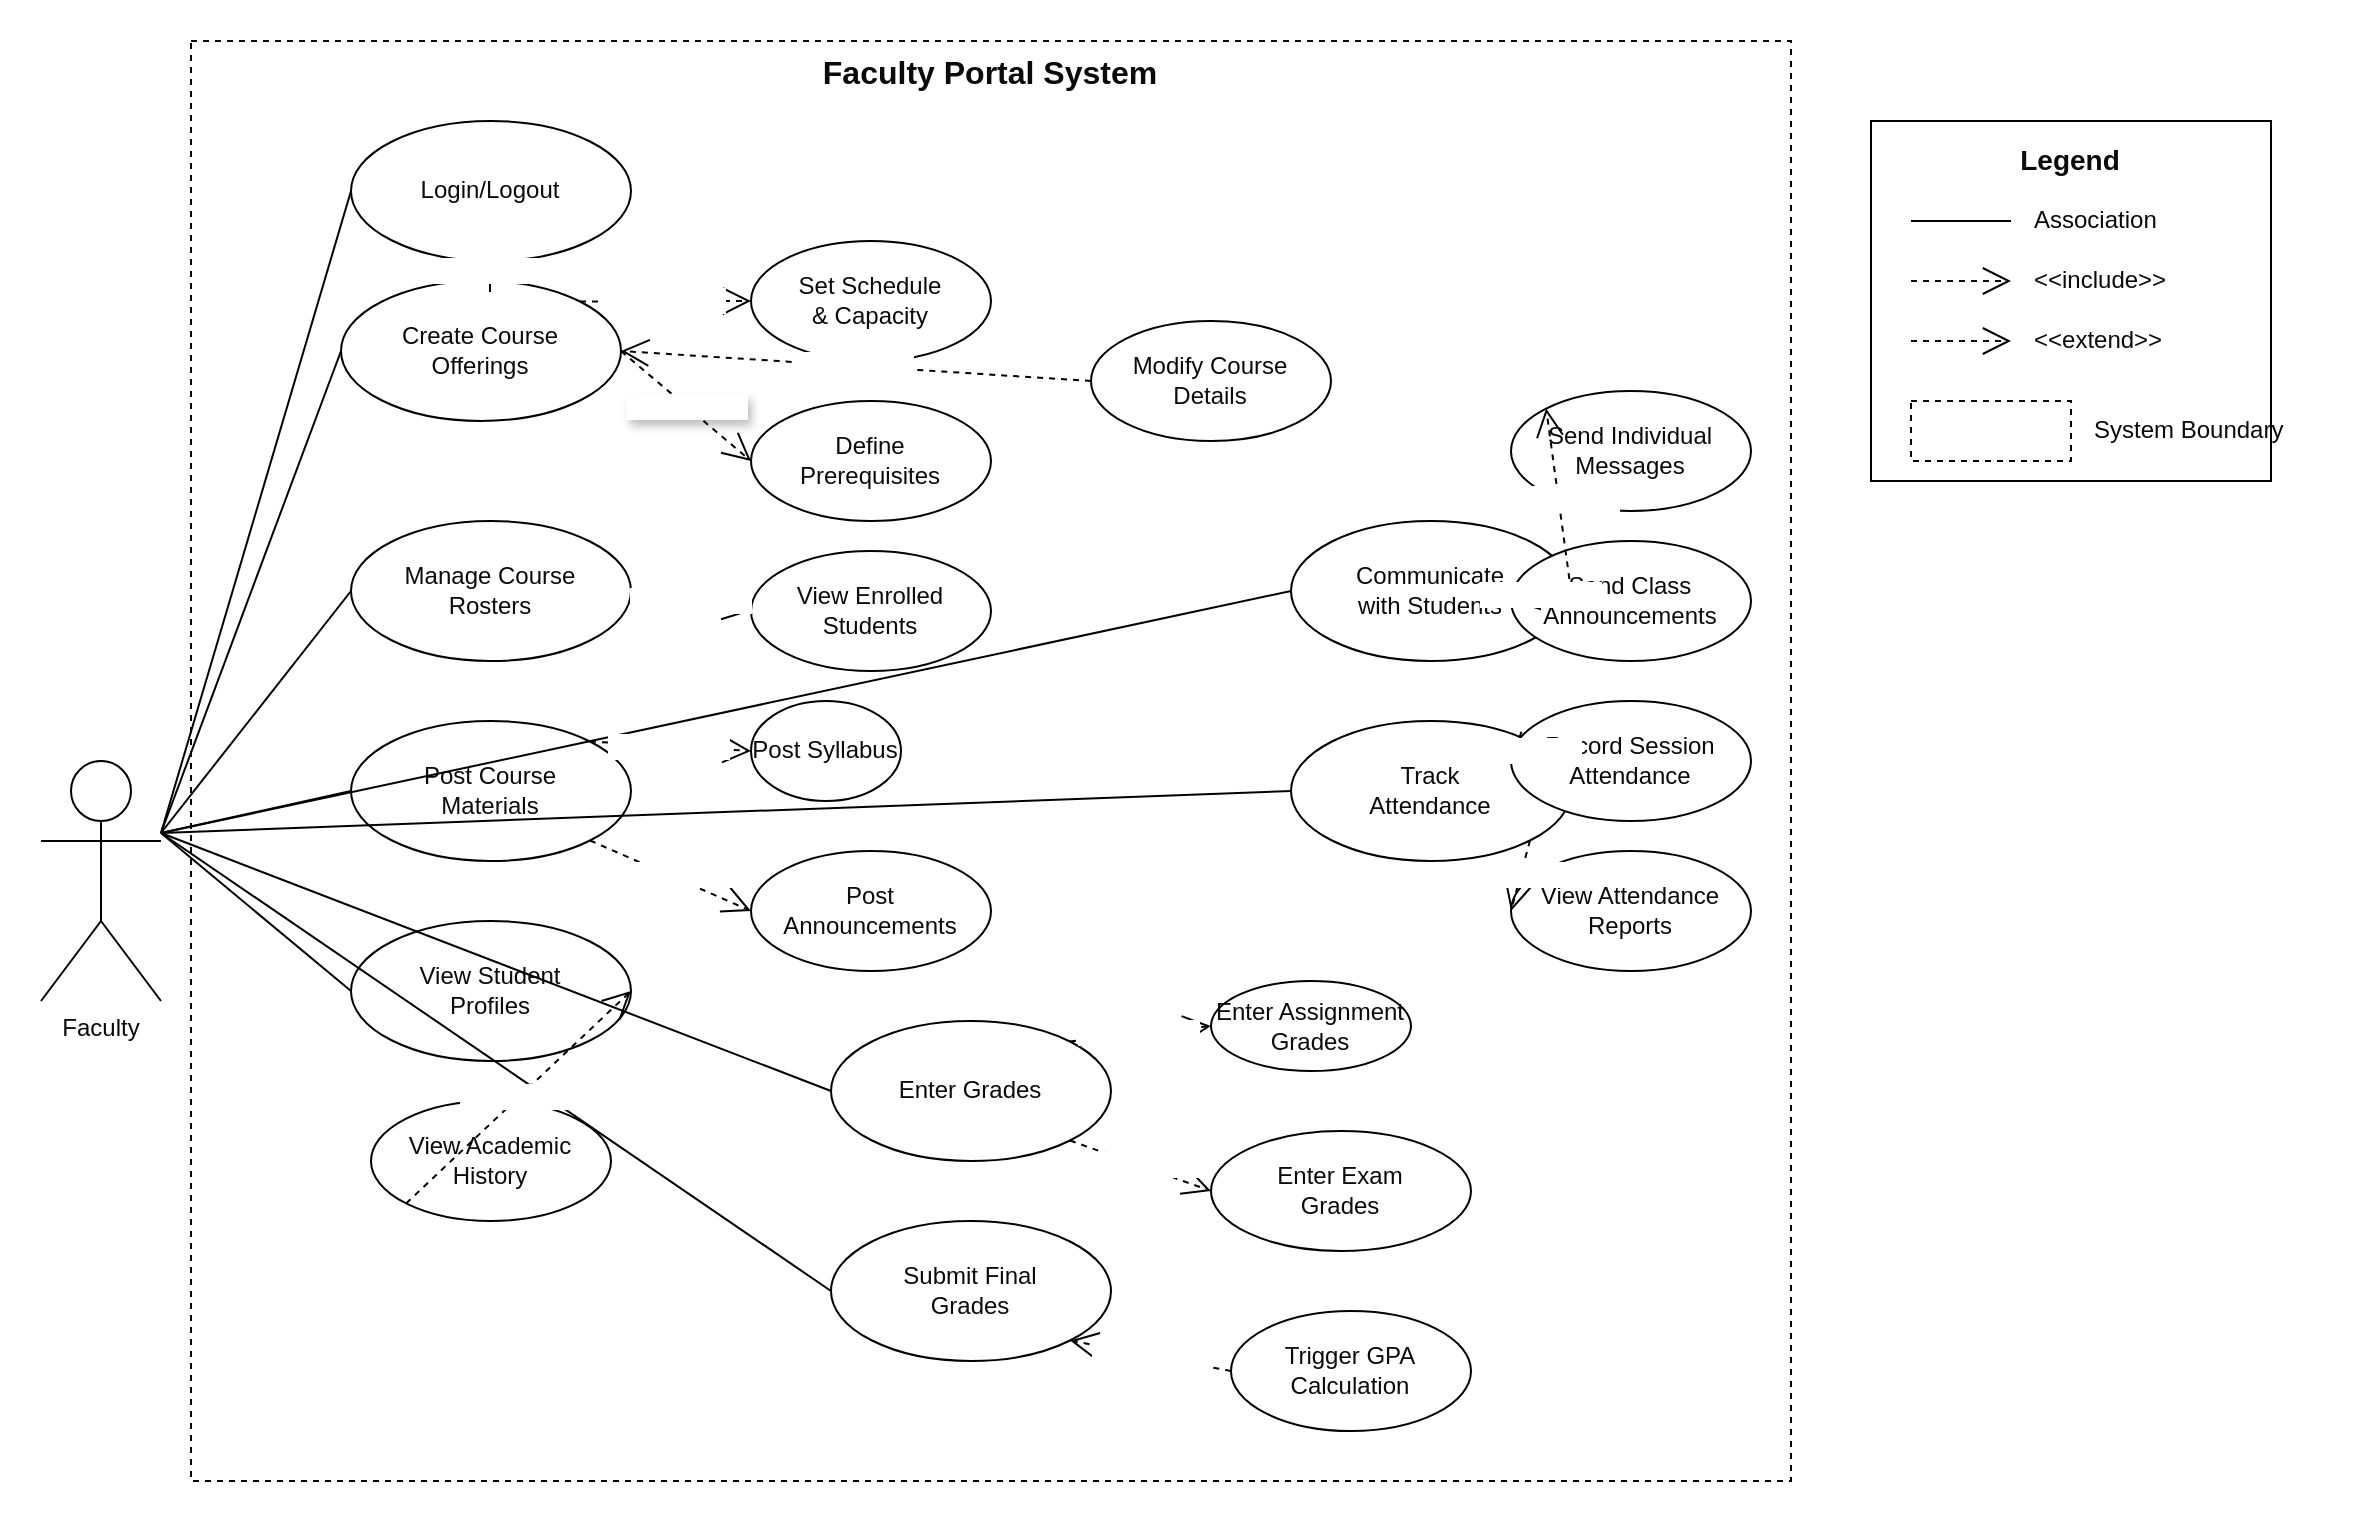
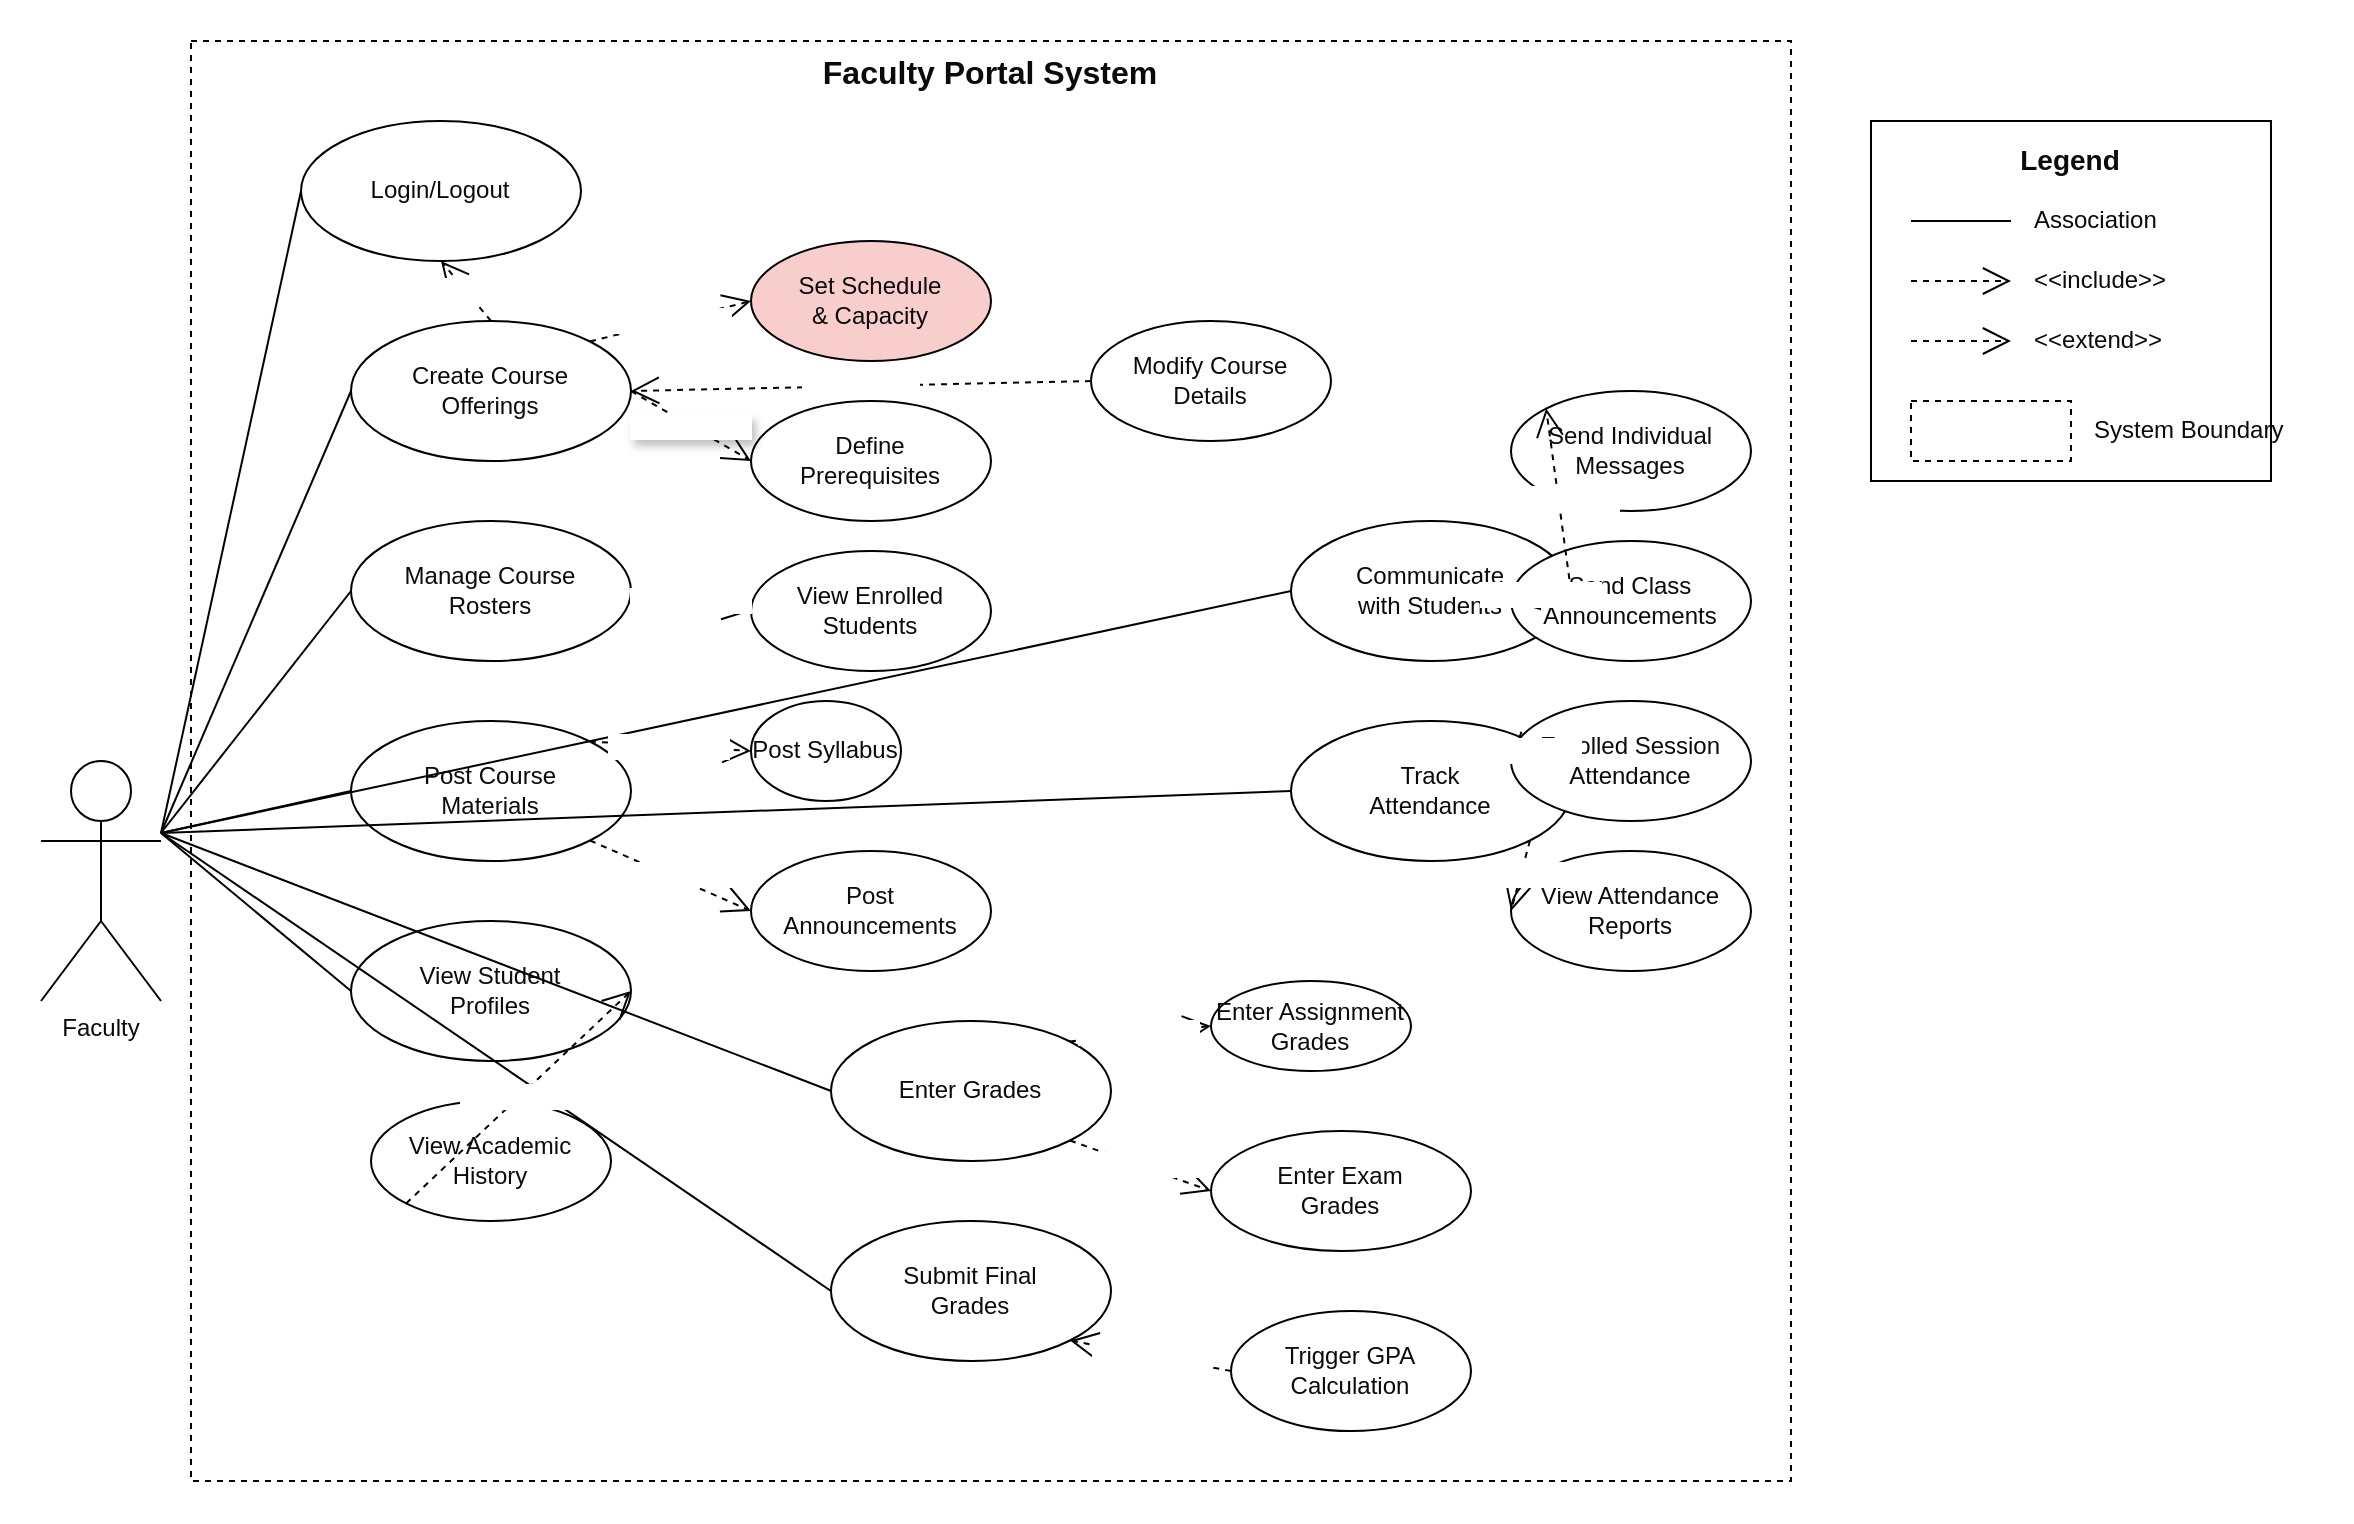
(491, 191) -> (441, 191)
(871, 301) -> (871, 301)
(481, 351) -> (491, 391)
(1631, 761) -> (1631, 761)
